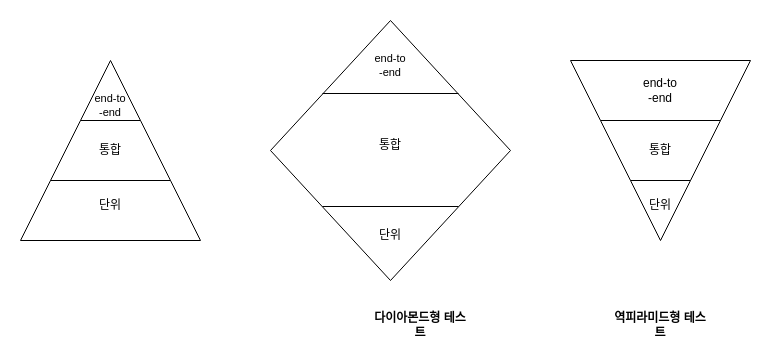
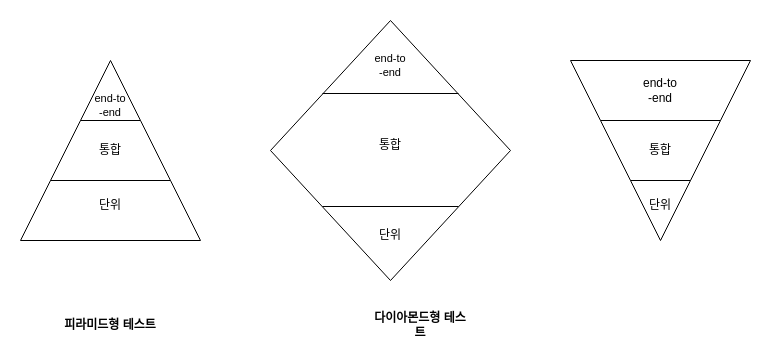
none -> (111, 326)
(661, 326) -> none
